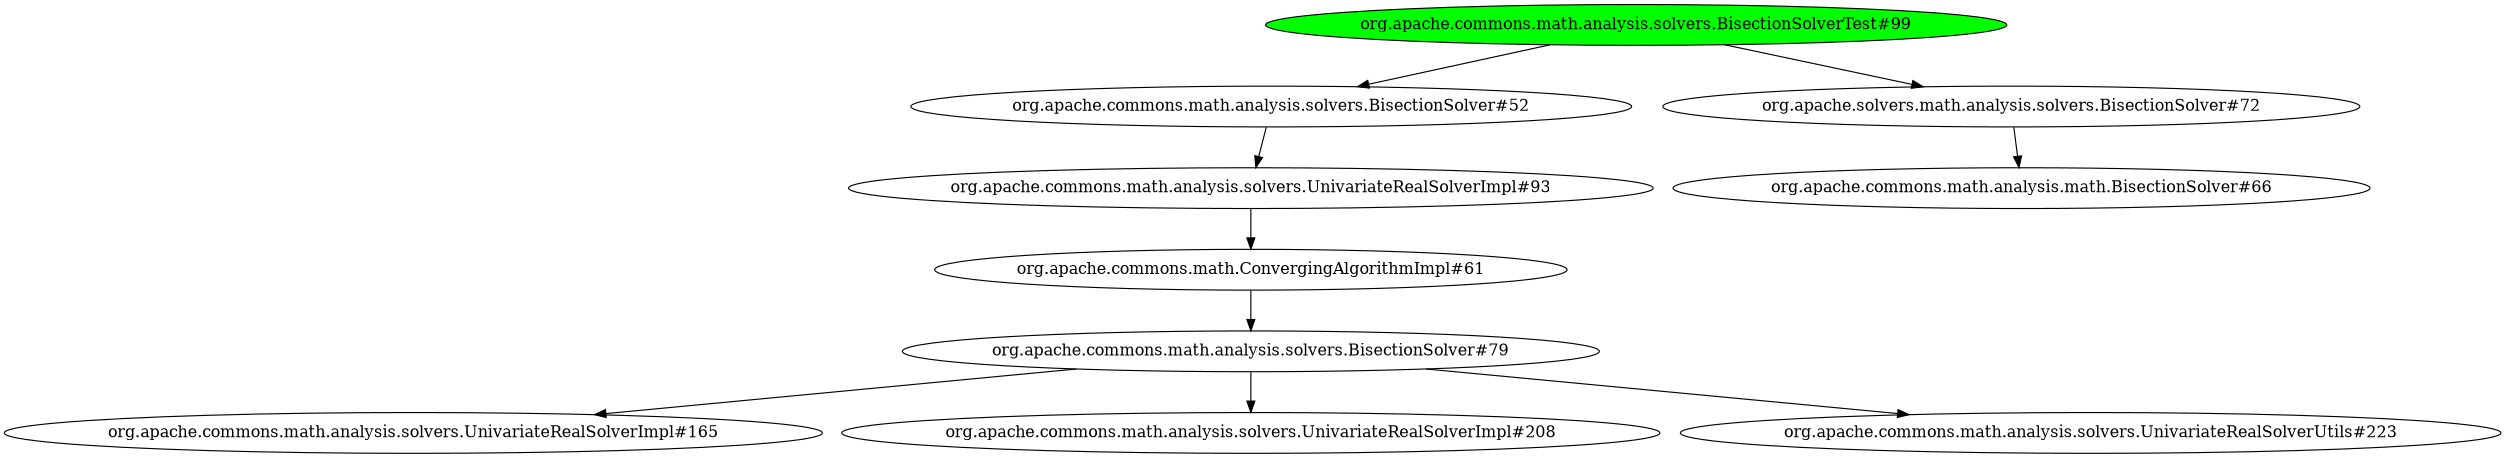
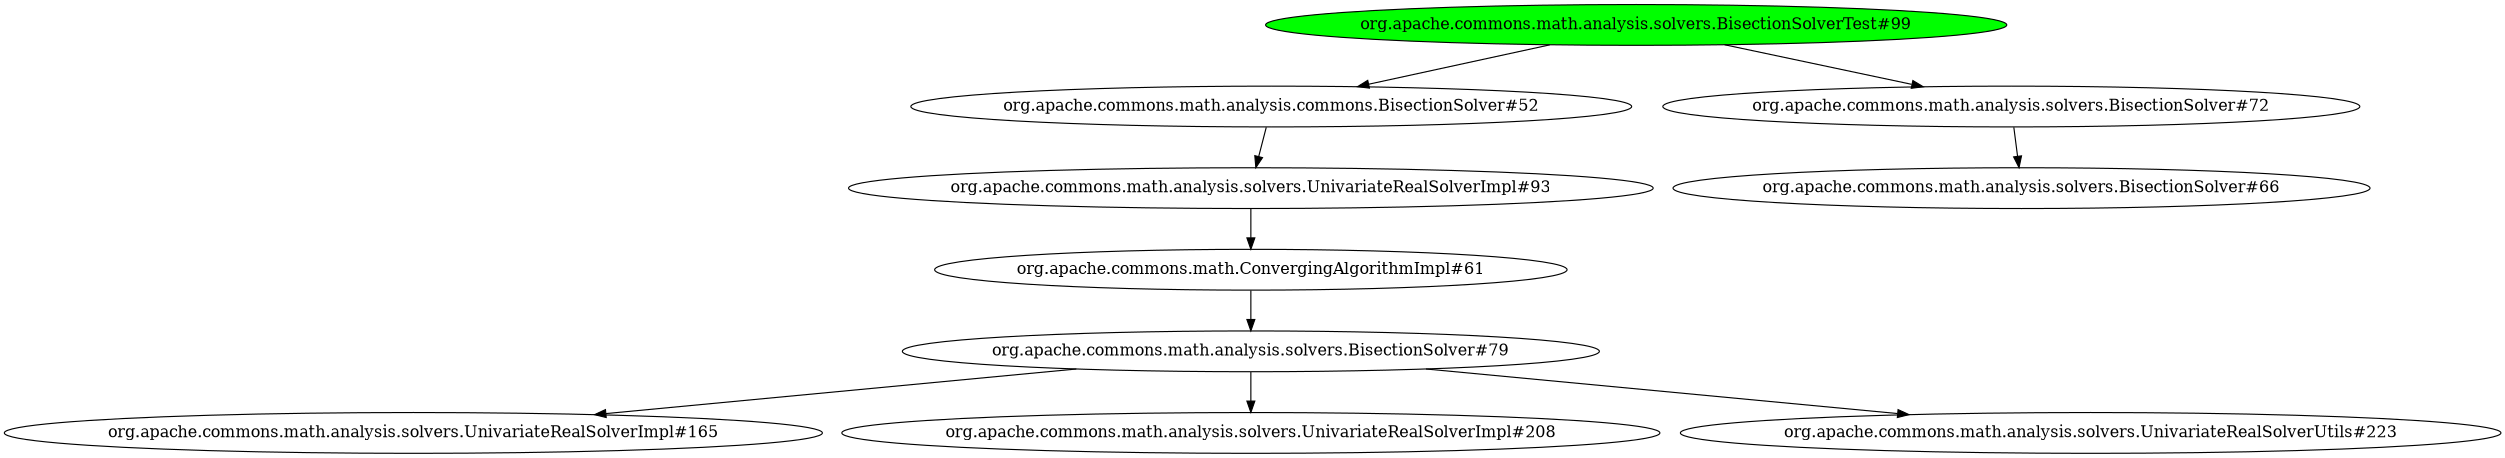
(1271, 107) -> (1271, 107)
(2011, 107) -> (2011, 107)
(2022, 188) -> (2022, 188)
